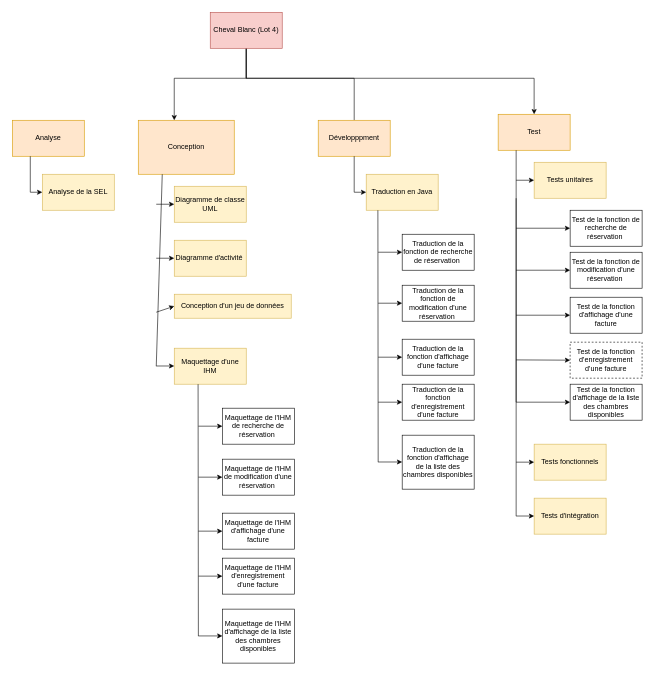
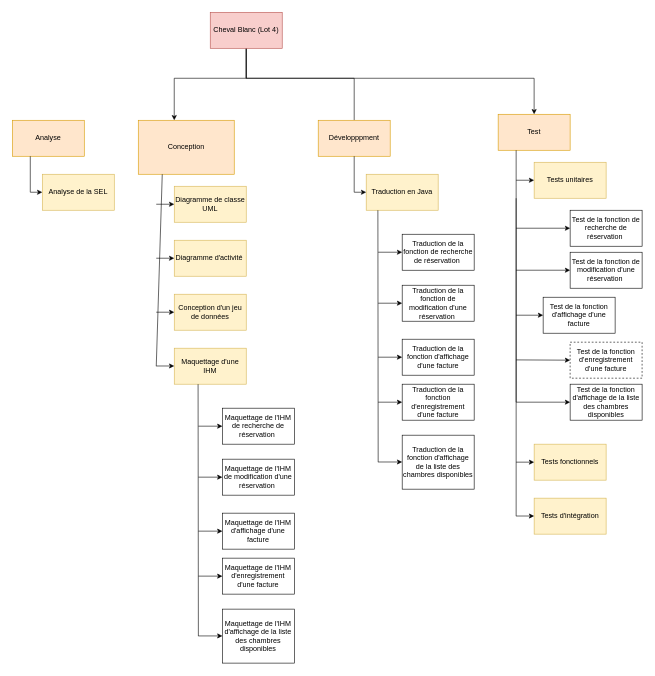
(233, 306) -> (210, 312)
(606, 315) -> (579, 315)
